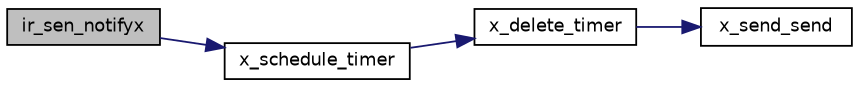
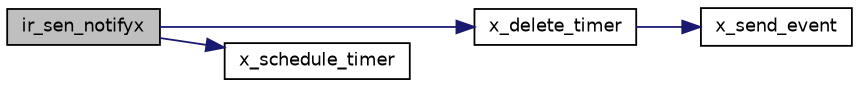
(776, 27) -> (776, 27)
(433, 44) -> (308, 27)
